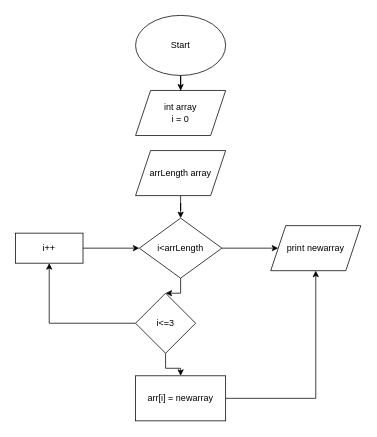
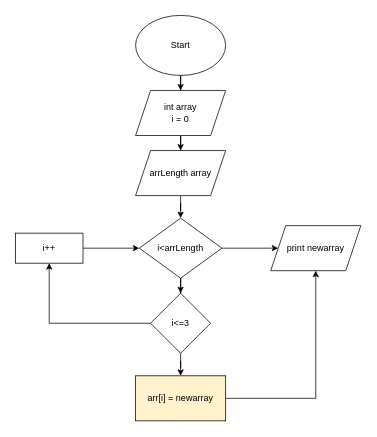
none -> (180, 145)
(165, 323) -> (180, 323)
(180, 398) -> (180, 398)
